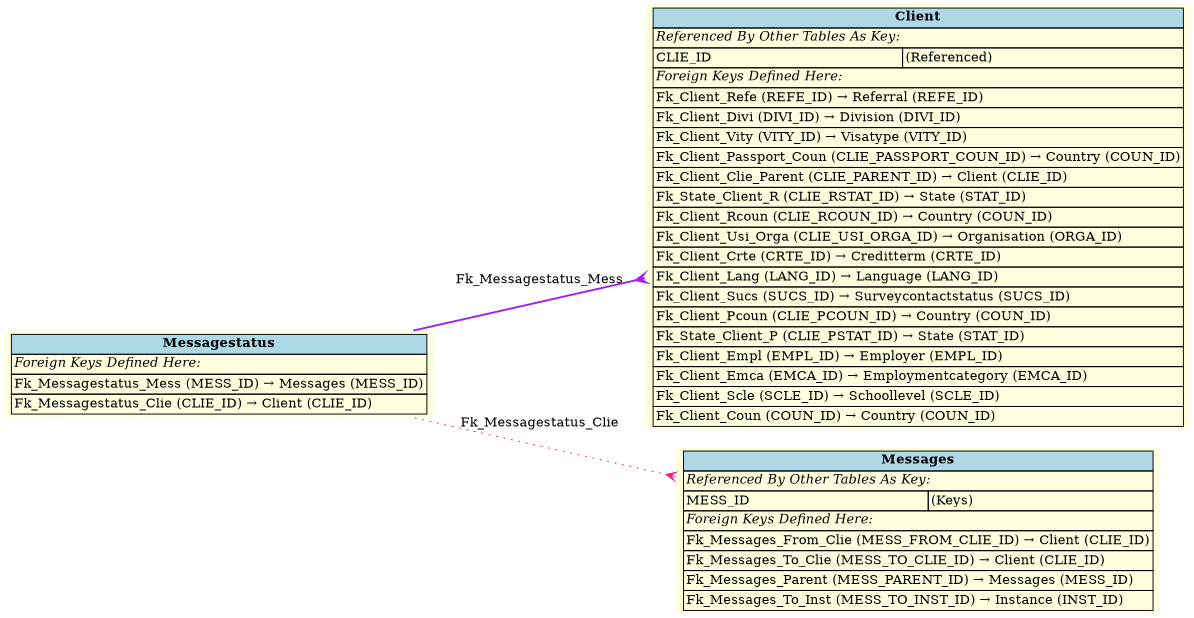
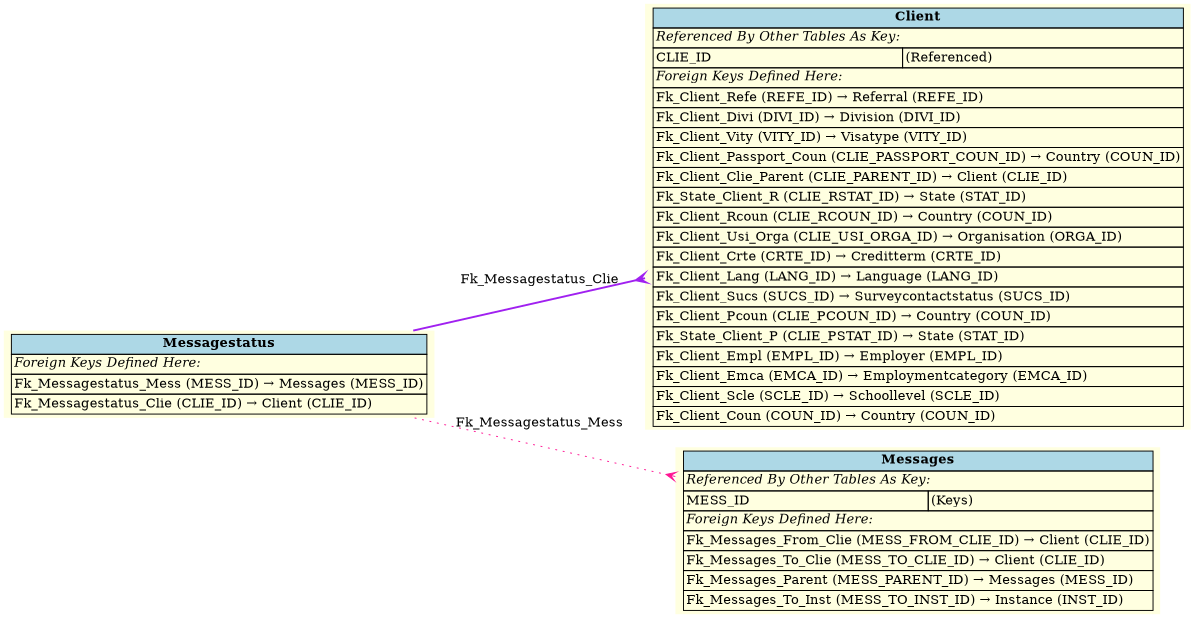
(540, 280) -> (540, 280)
(540, 423) -> (540, 423)
